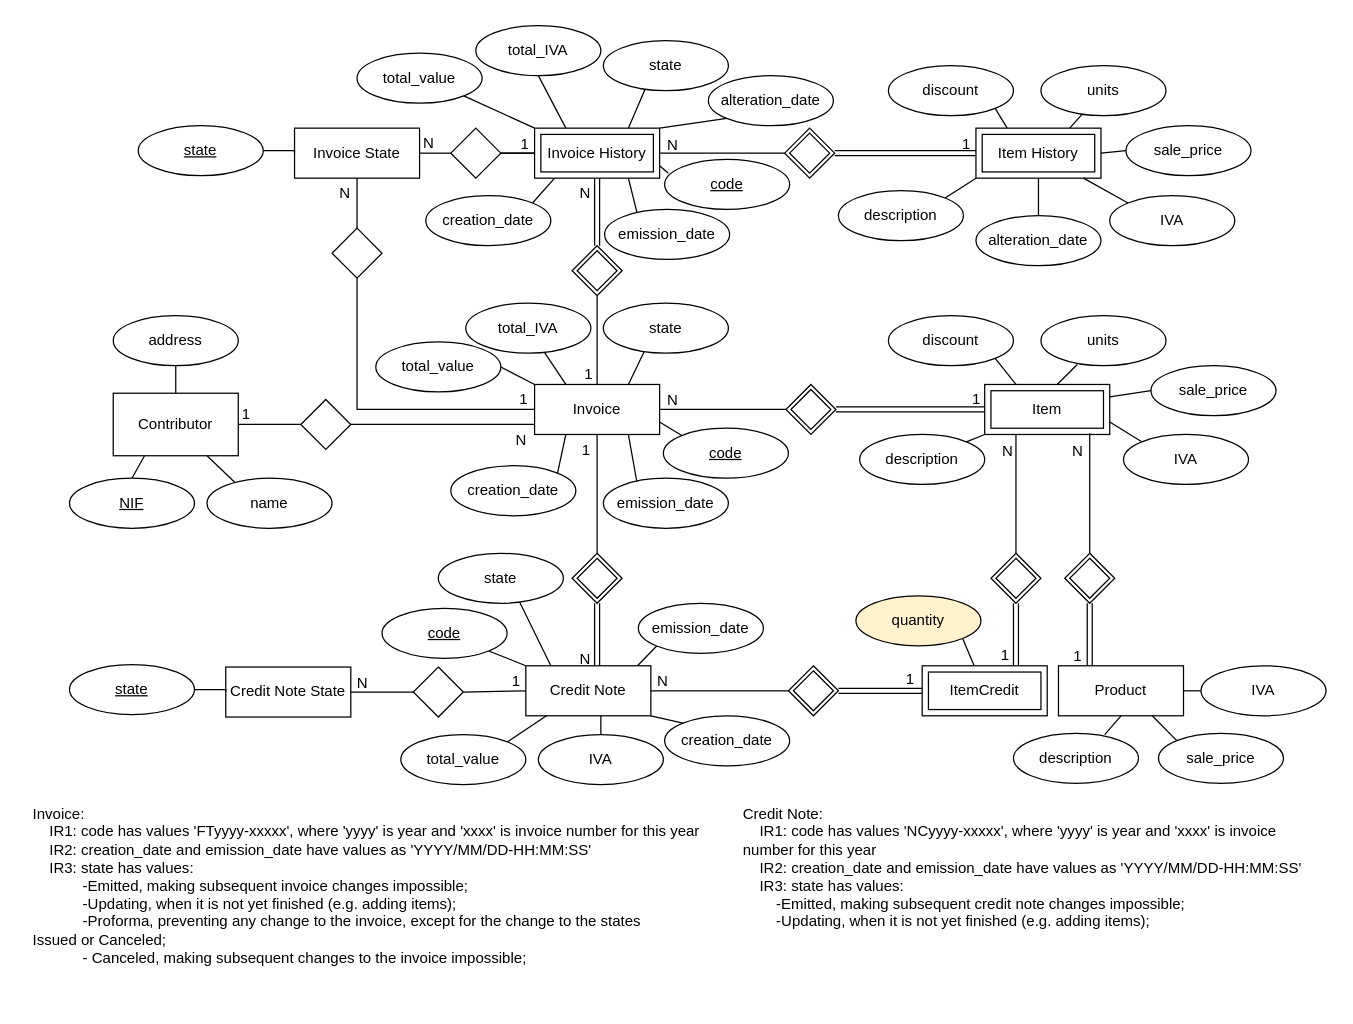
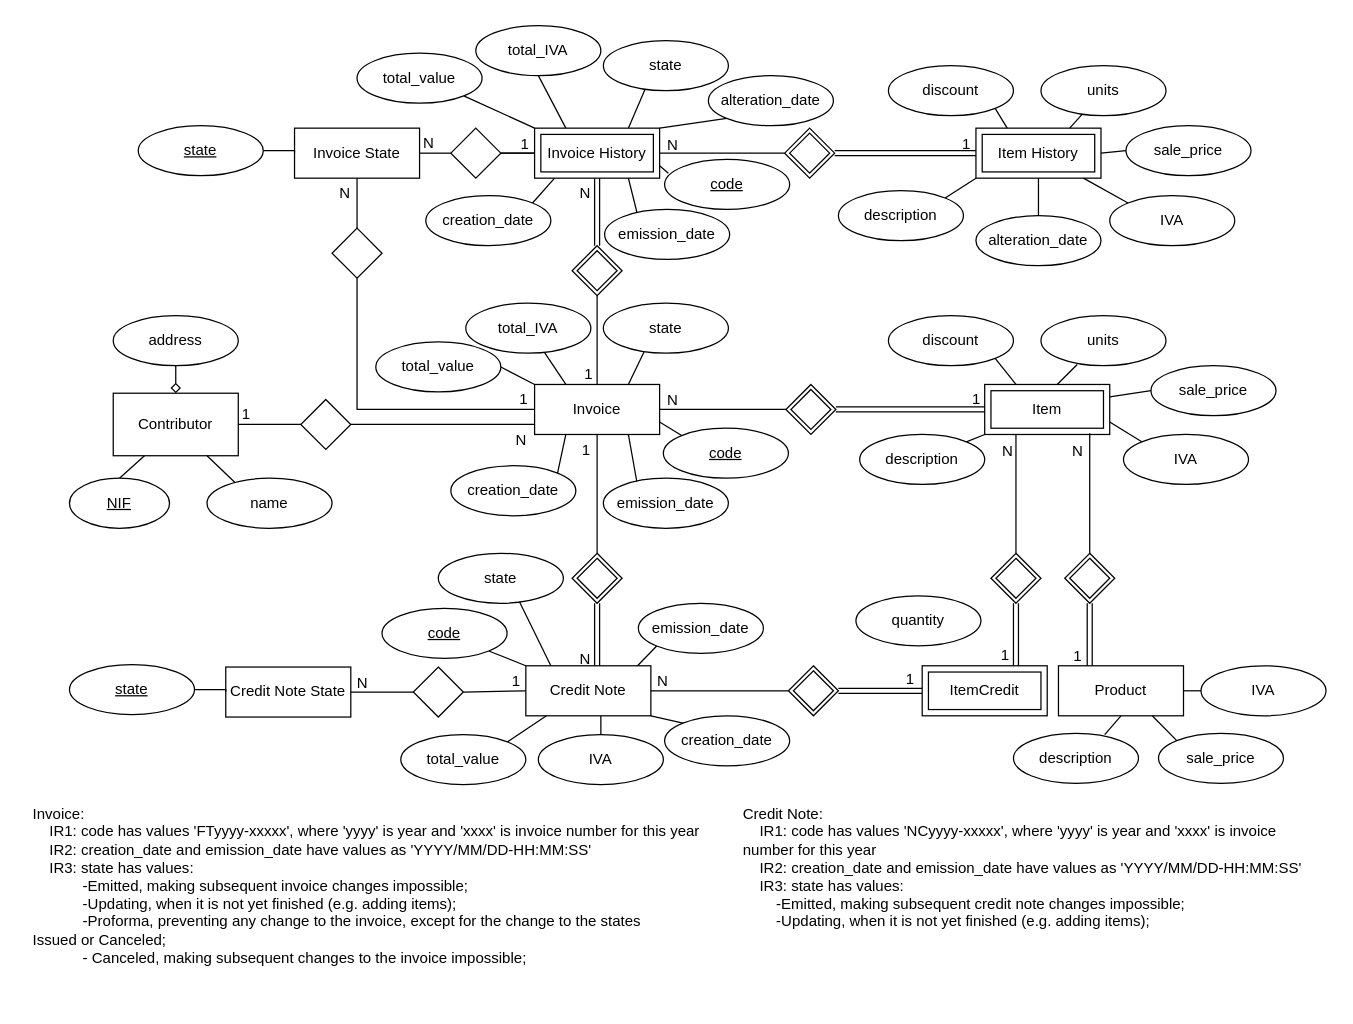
(176, 387) -> (176, 382)
(132, 503) -> (119, 503)
(918, 621) -> (918, 621)
(968, 651) -> none
